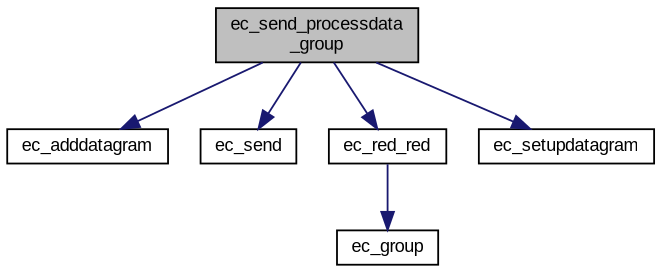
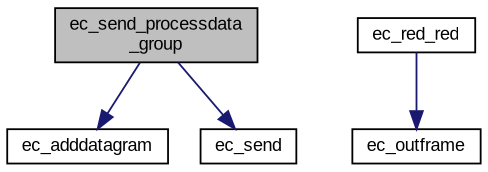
(351, 88) -> none
(566, 146) -> none
(388, 248) -> (417, 146)
